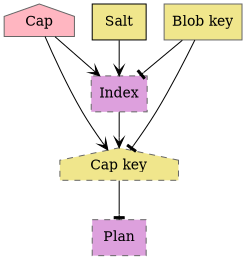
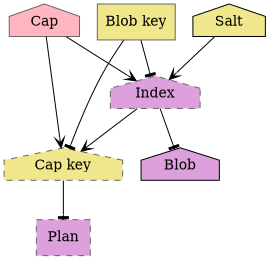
(119, 22) -> (229, 22)
(119, 94) -> (155, 94)
none -> (180, 166)
